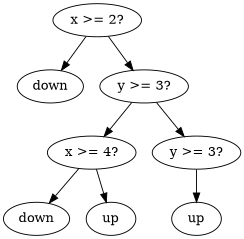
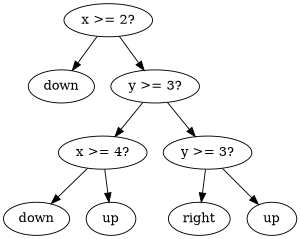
none -> (199, 219)
